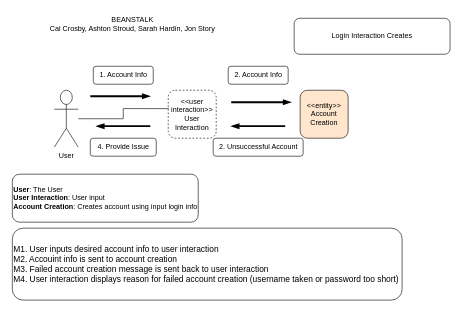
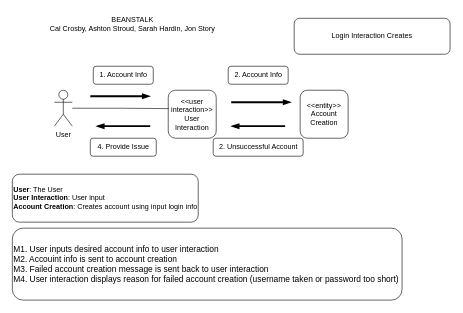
(192, 114) -> (192, 114)
(324, 114) -> (324, 114)
(66, 119) -> (63, 108)
